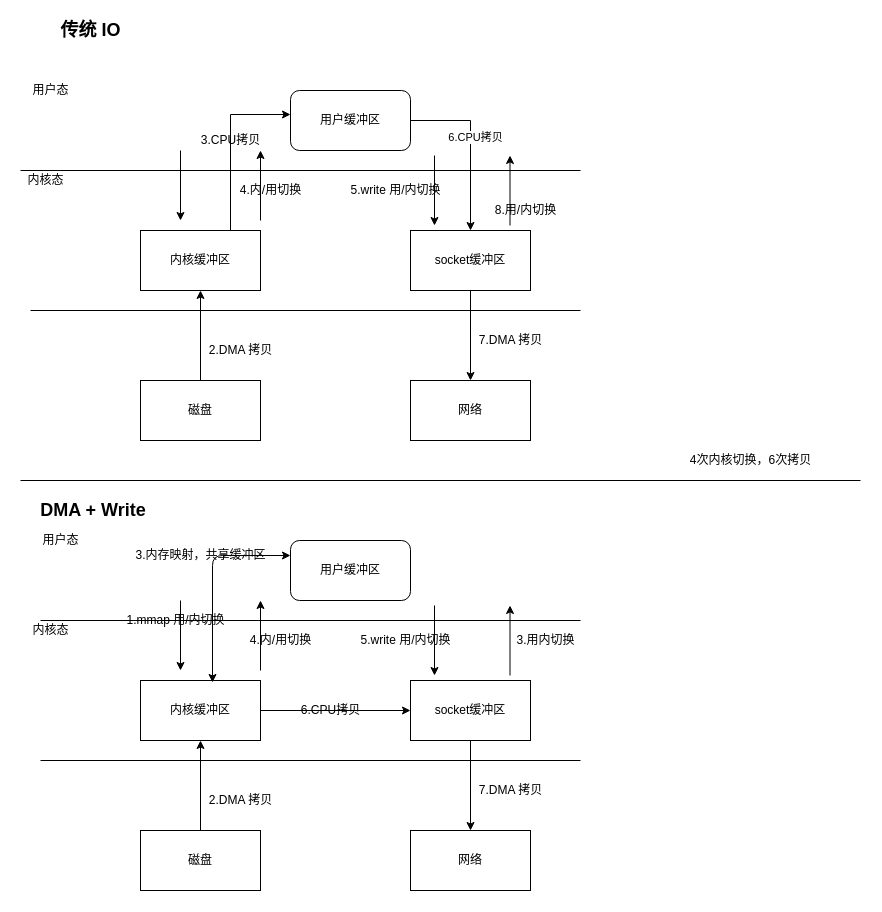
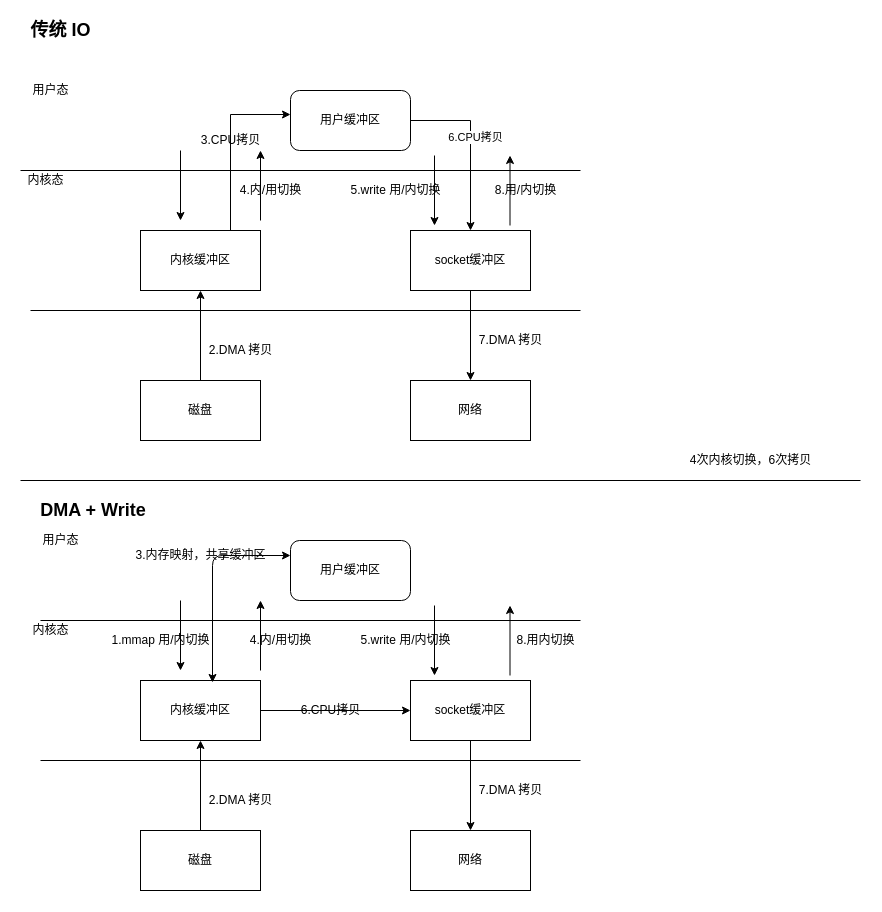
(91, 31) -> (61, 31)
(526, 211) -> (526, 191)
(176, 621) -> (161, 641)
(546, 641) -> (546, 641)
